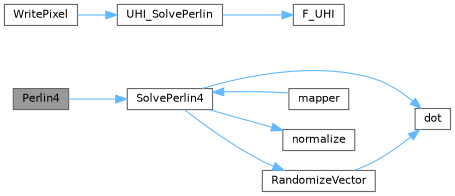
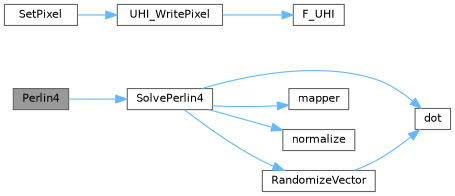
(41, 15) -> (41, 15)
(170, 15) -> (170, 15)
(256, 92) -> (245, 107)
